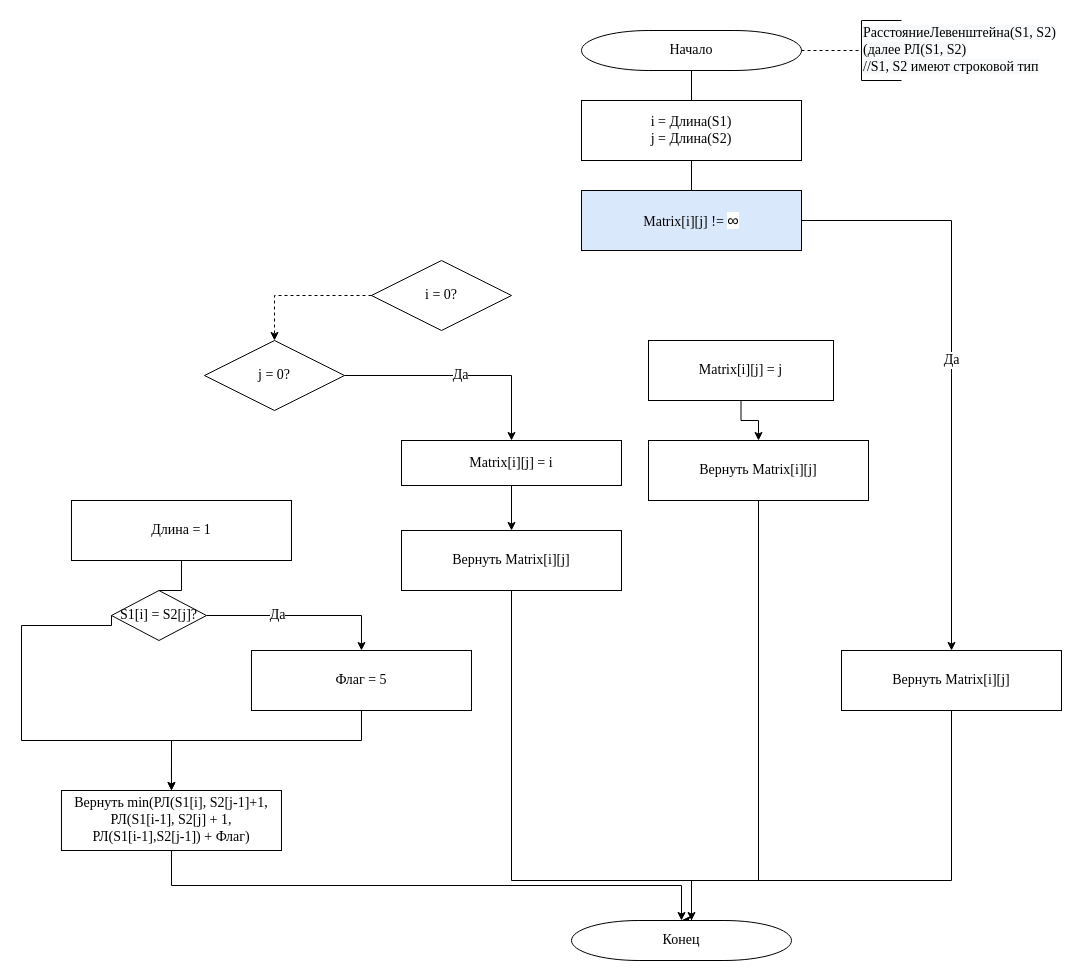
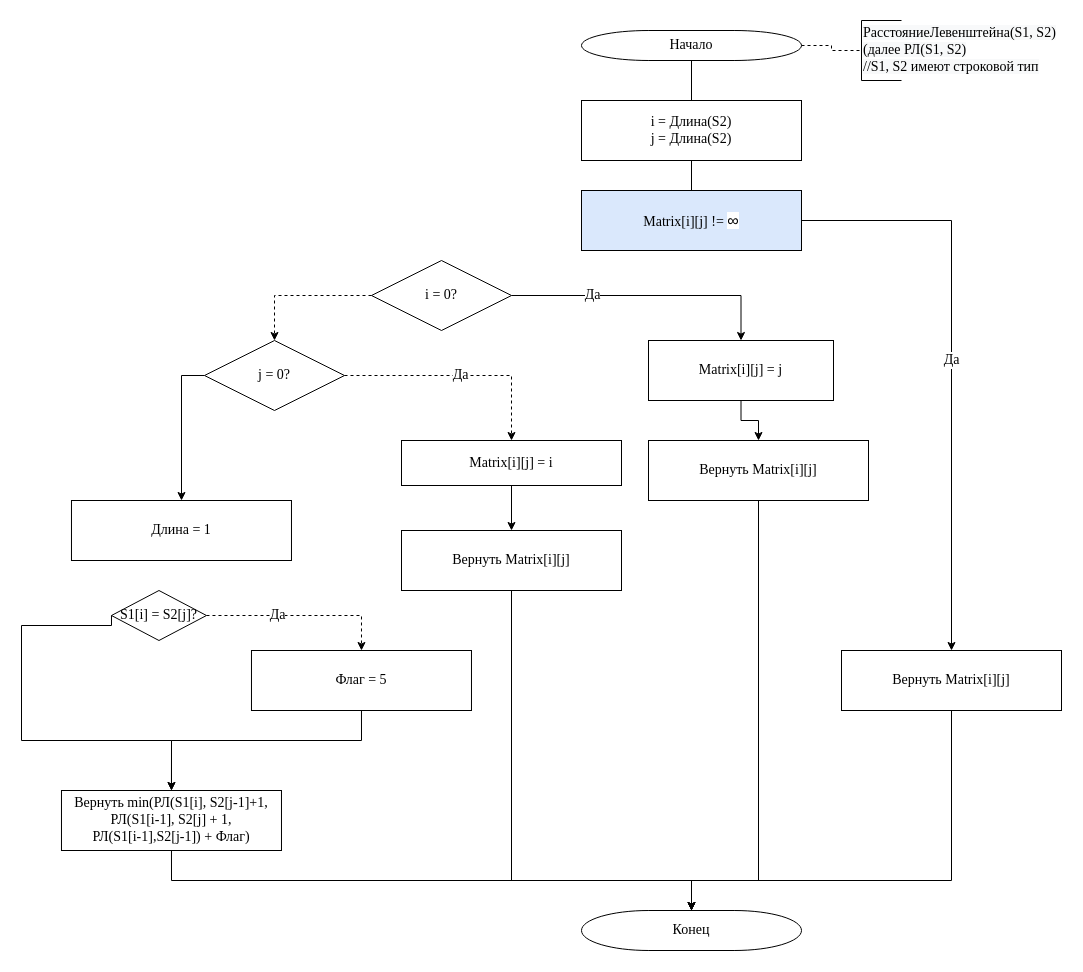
(692, 51) -> (692, 46)
(692, 131) -> (692, 131)
none -> (645, 296)
(400, 376) -> (400, 376)
none -> (182, 423)
(181, 587) -> none
(335, 616) -> (335, 616)
(682, 941) -> (692, 931)
